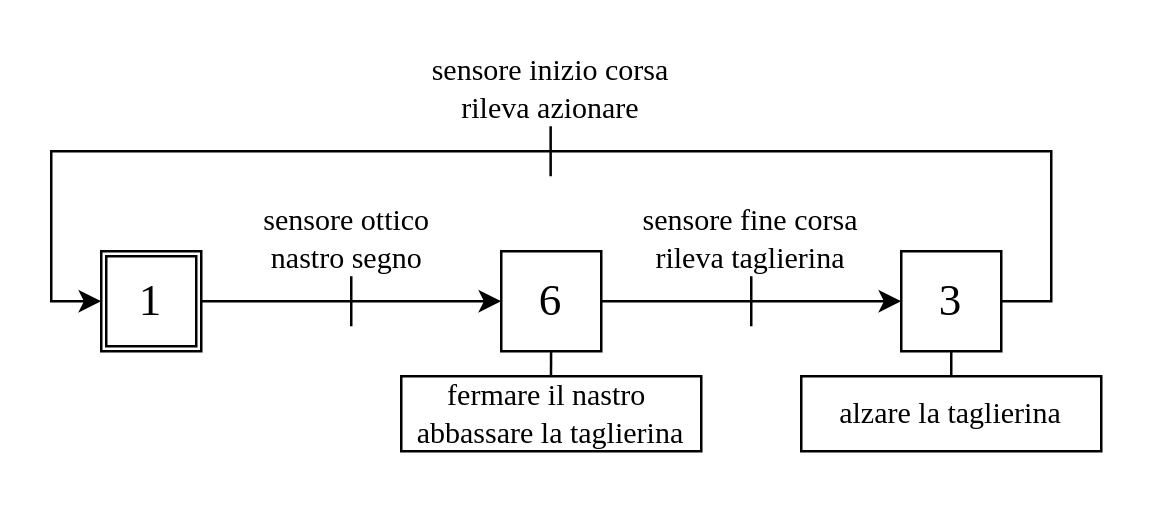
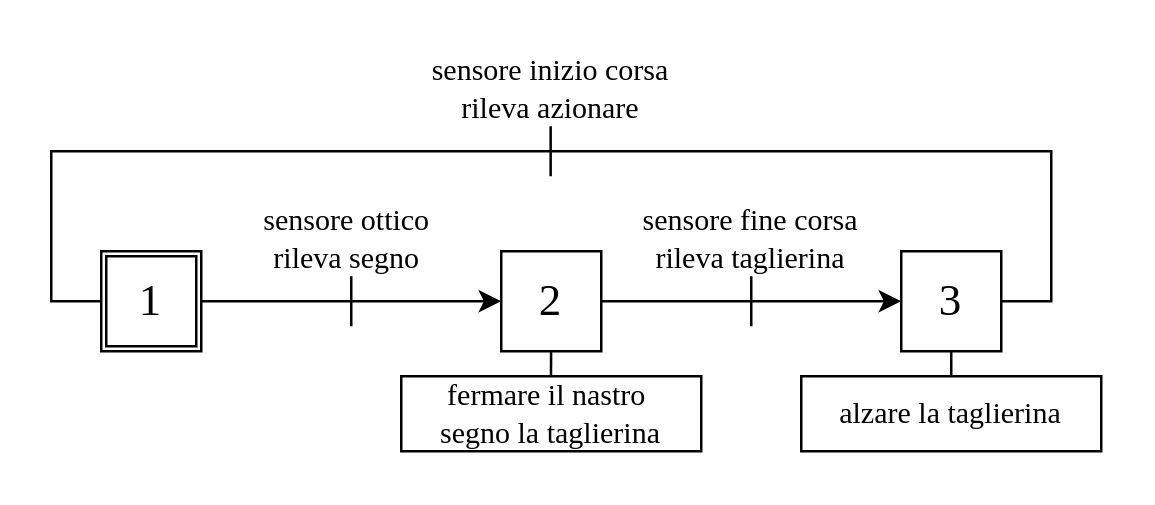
(351, 239) -> (351, 239)
(83, 301) -> (90, 301)
(551, 301) -> (551, 301)
(551, 414) -> (551, 414)
